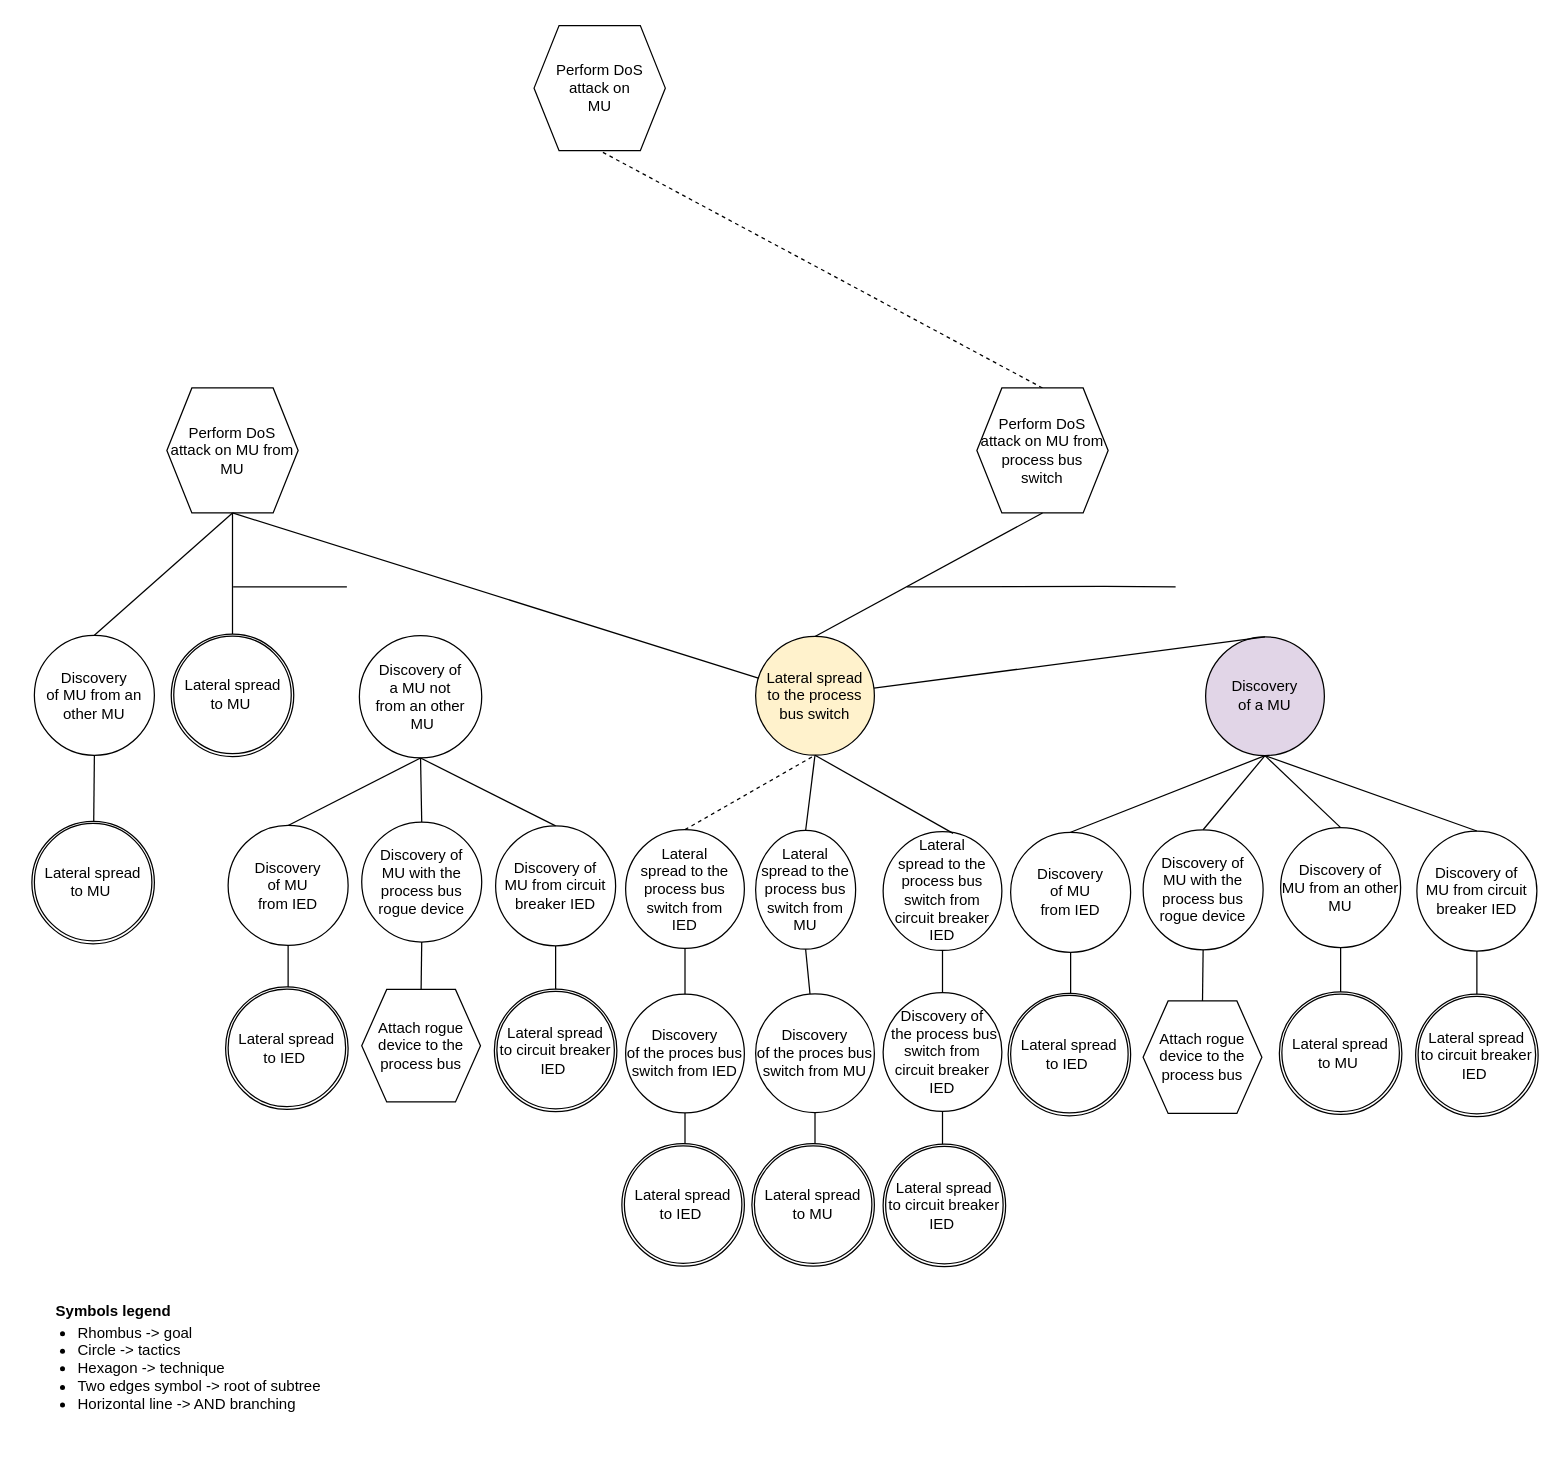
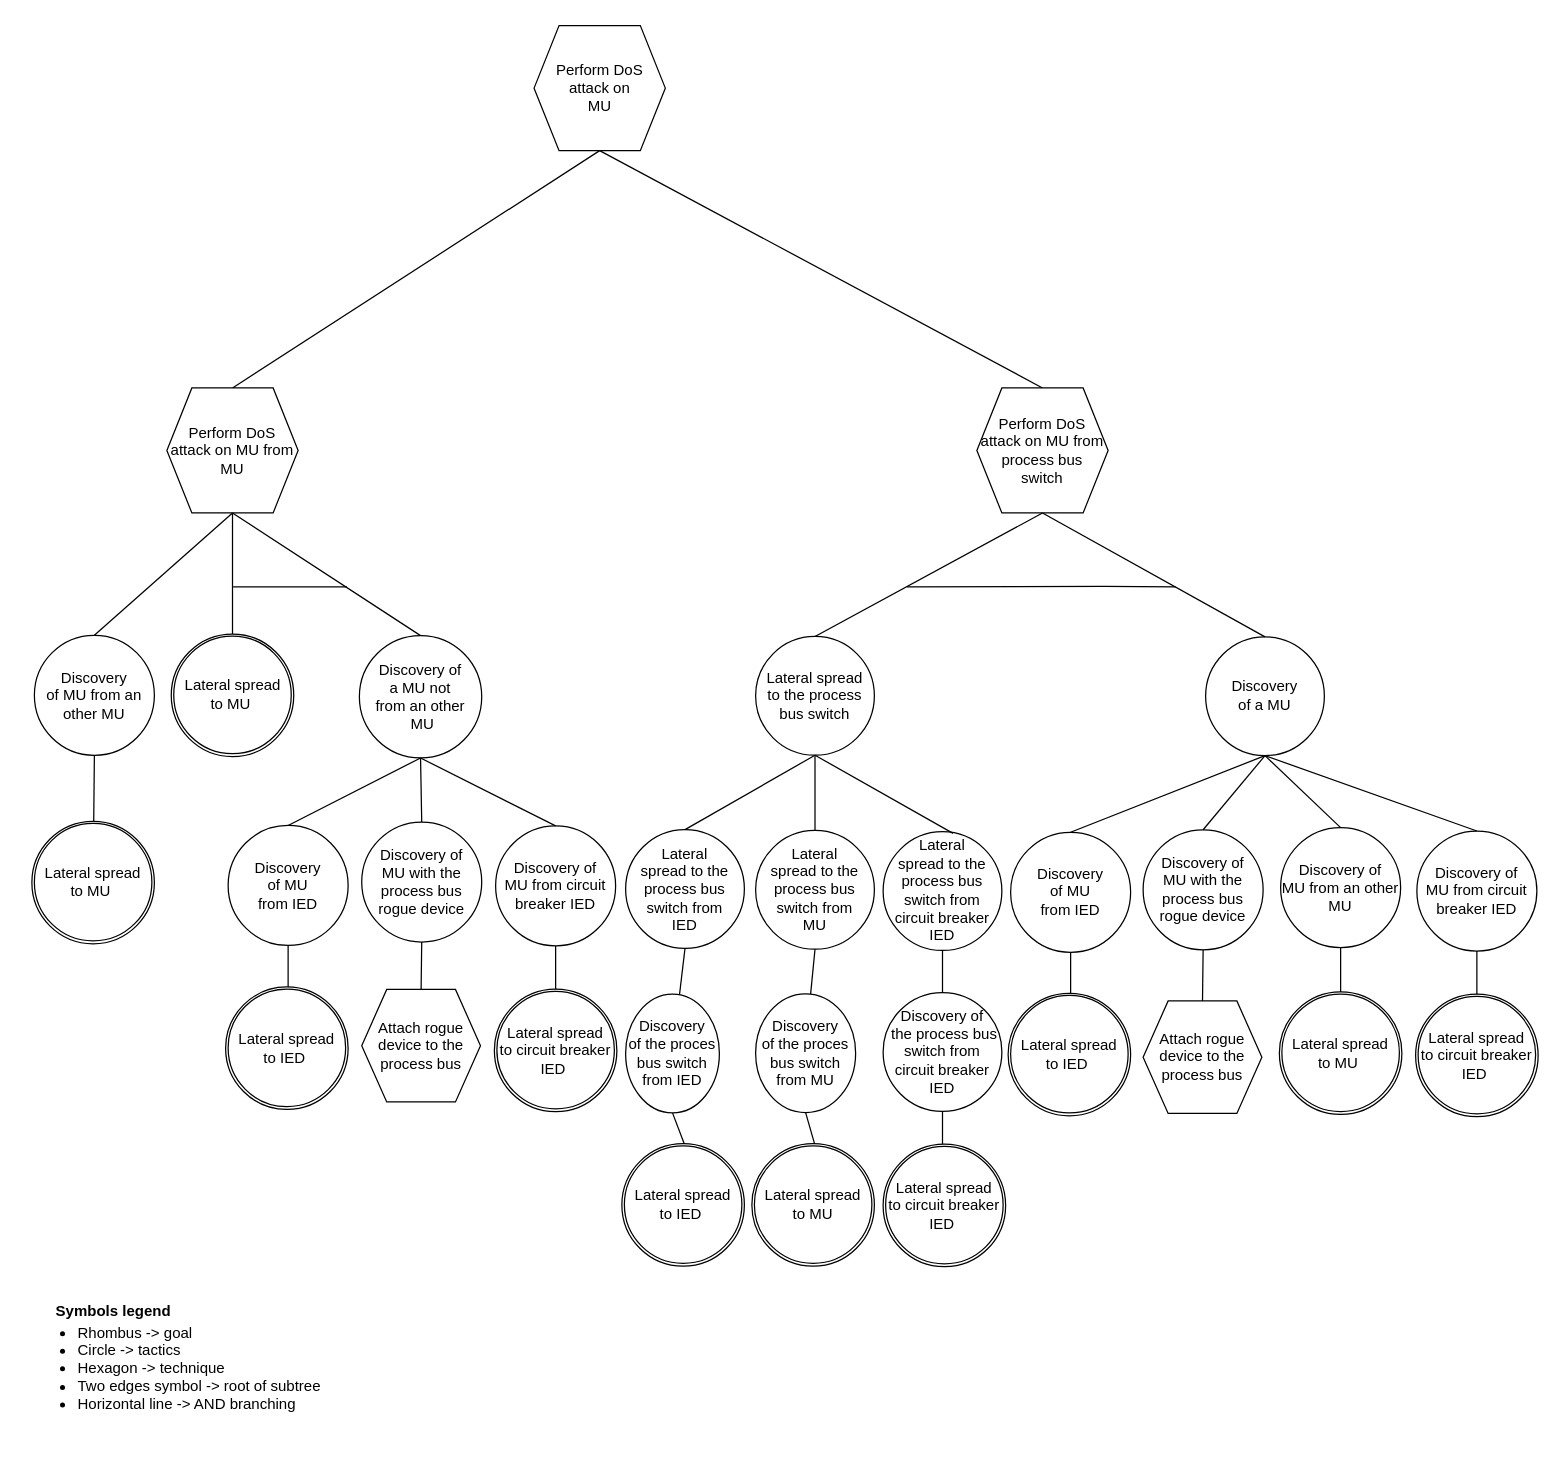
(820, 269) -> (820, 269)
none -> (415, 270)
(497, 596) -> (327, 575)
(1069, 663) -> (1155, 575)
(815, 696) -> (815, 696)
(1265, 696) -> (1265, 696)
(749, 793) -> (749, 793)
(806, 890) -> (815, 890)
(815, 1053) -> (806, 1053)
(685, 1054) -> (673, 1054)
